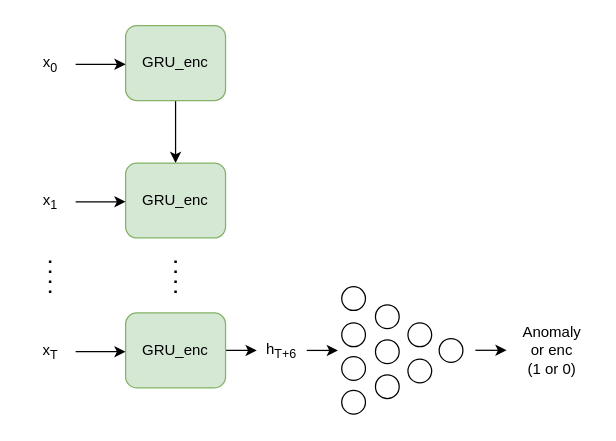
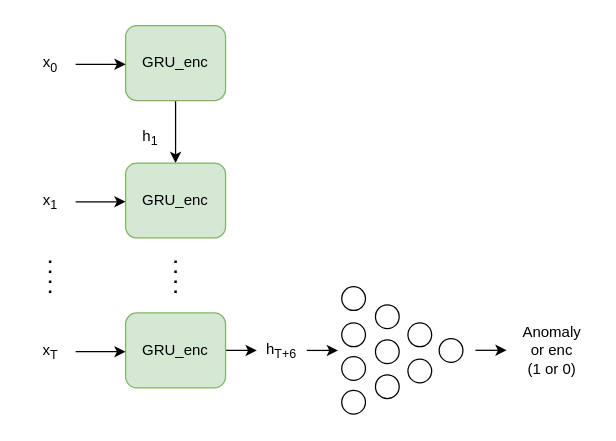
none -> (151, 138)
